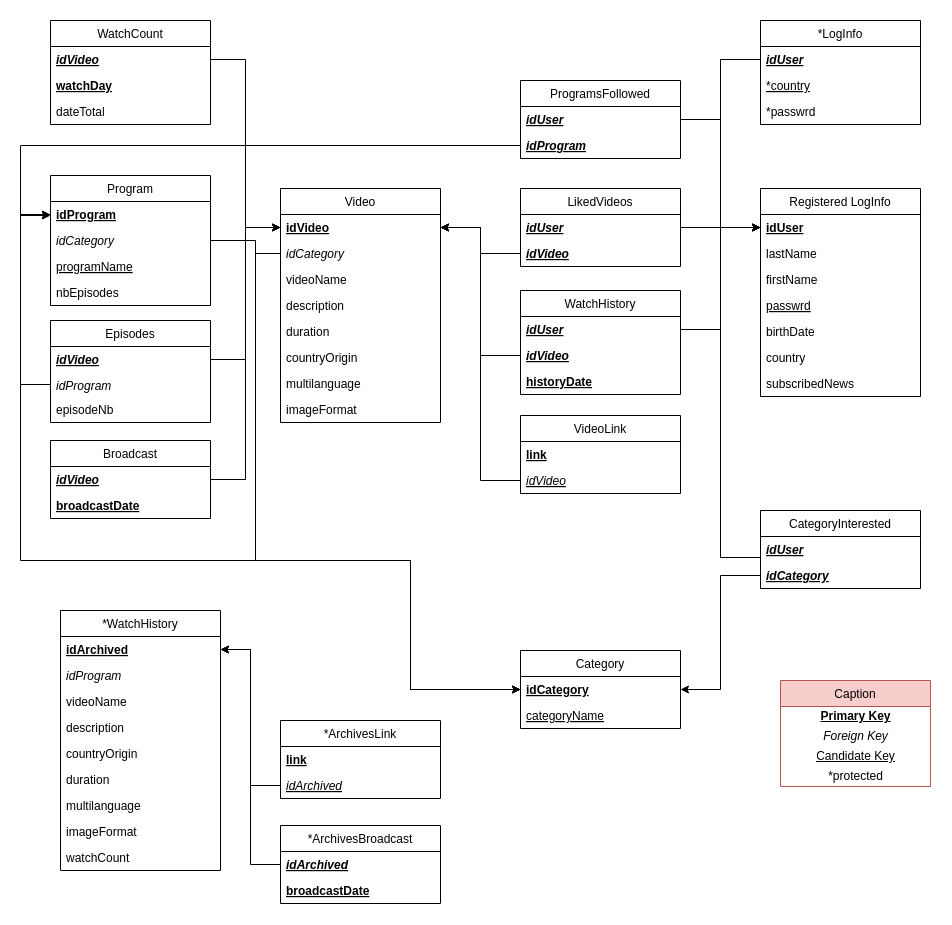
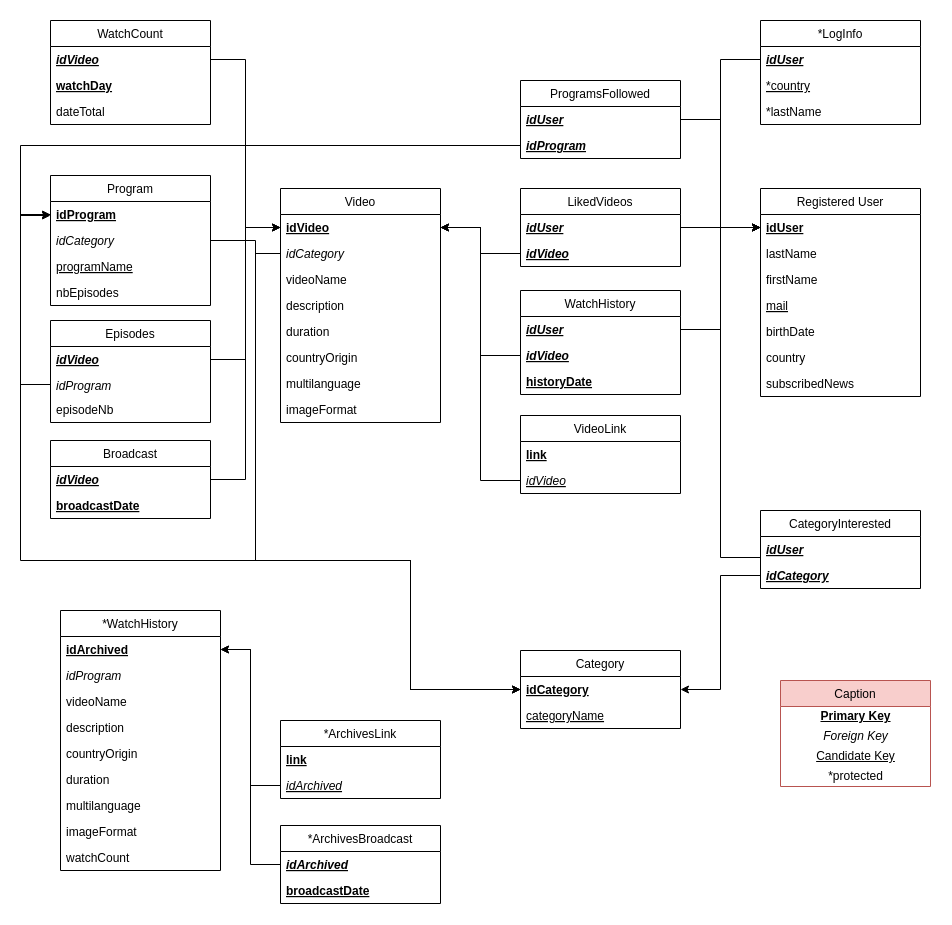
(793, 112) -> (795, 112)
(840, 202) -> (840, 202)
(790, 306) -> (776, 306)
